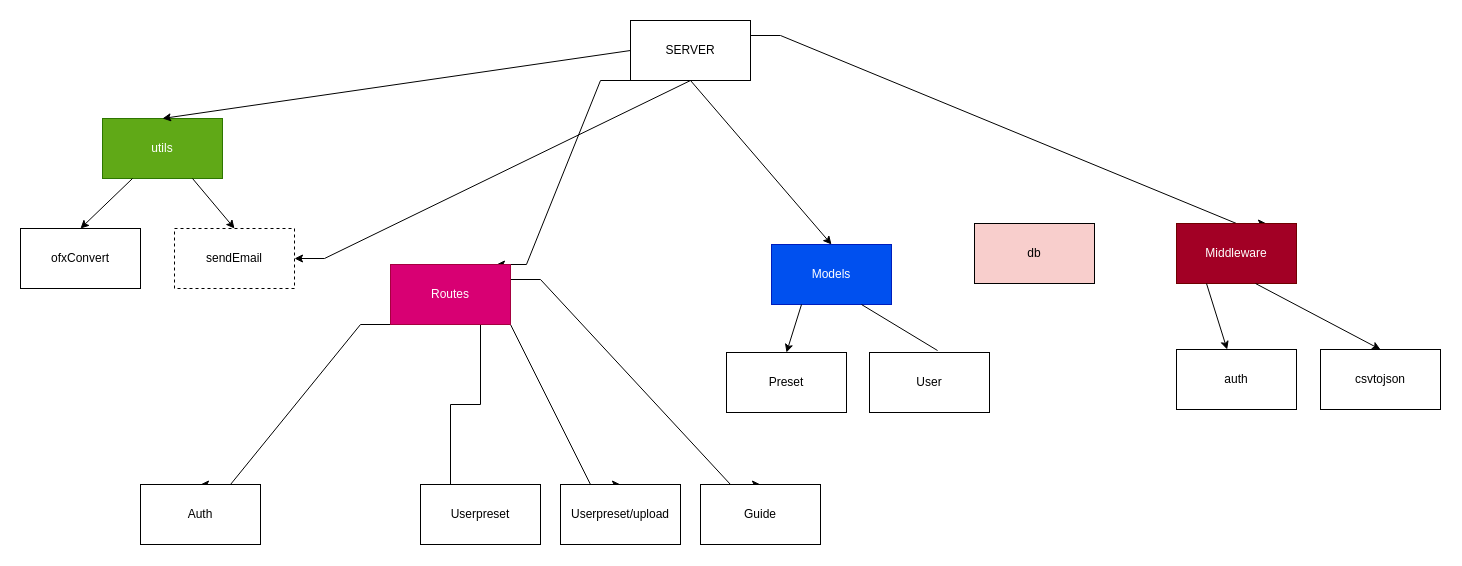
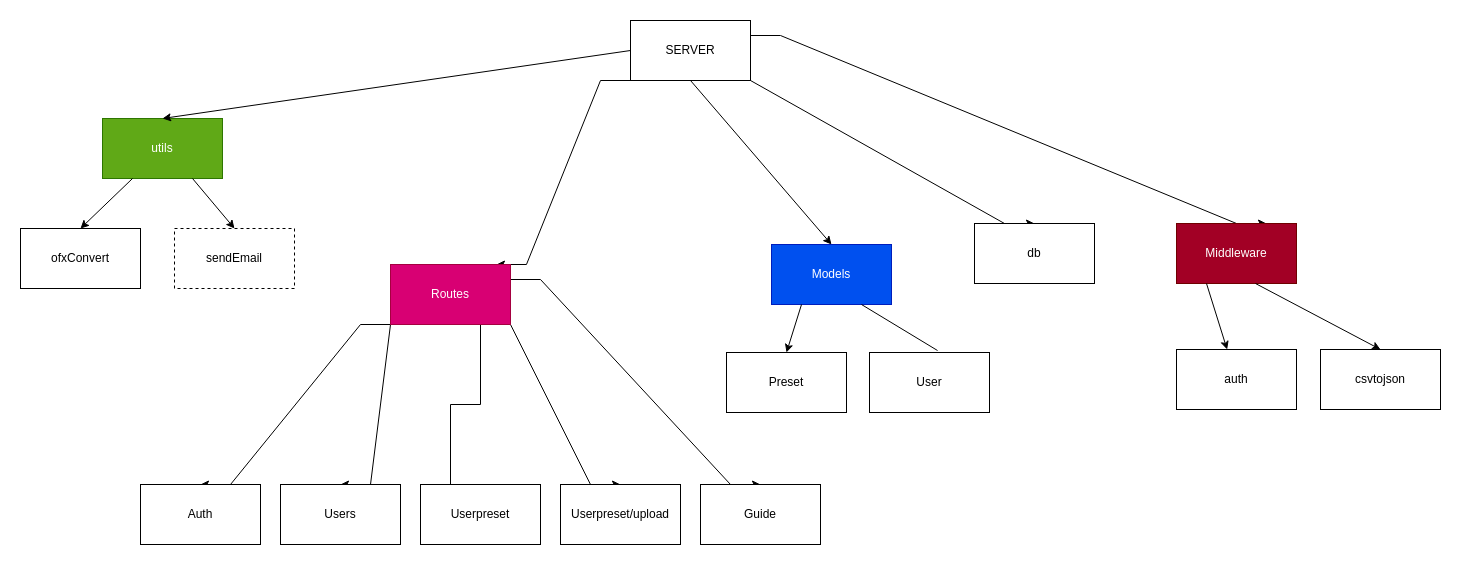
(496, 175) -> (877, 152)
(1035, 254) -> (1035, 254)
none -> (379, 415)
none -> (341, 515)
